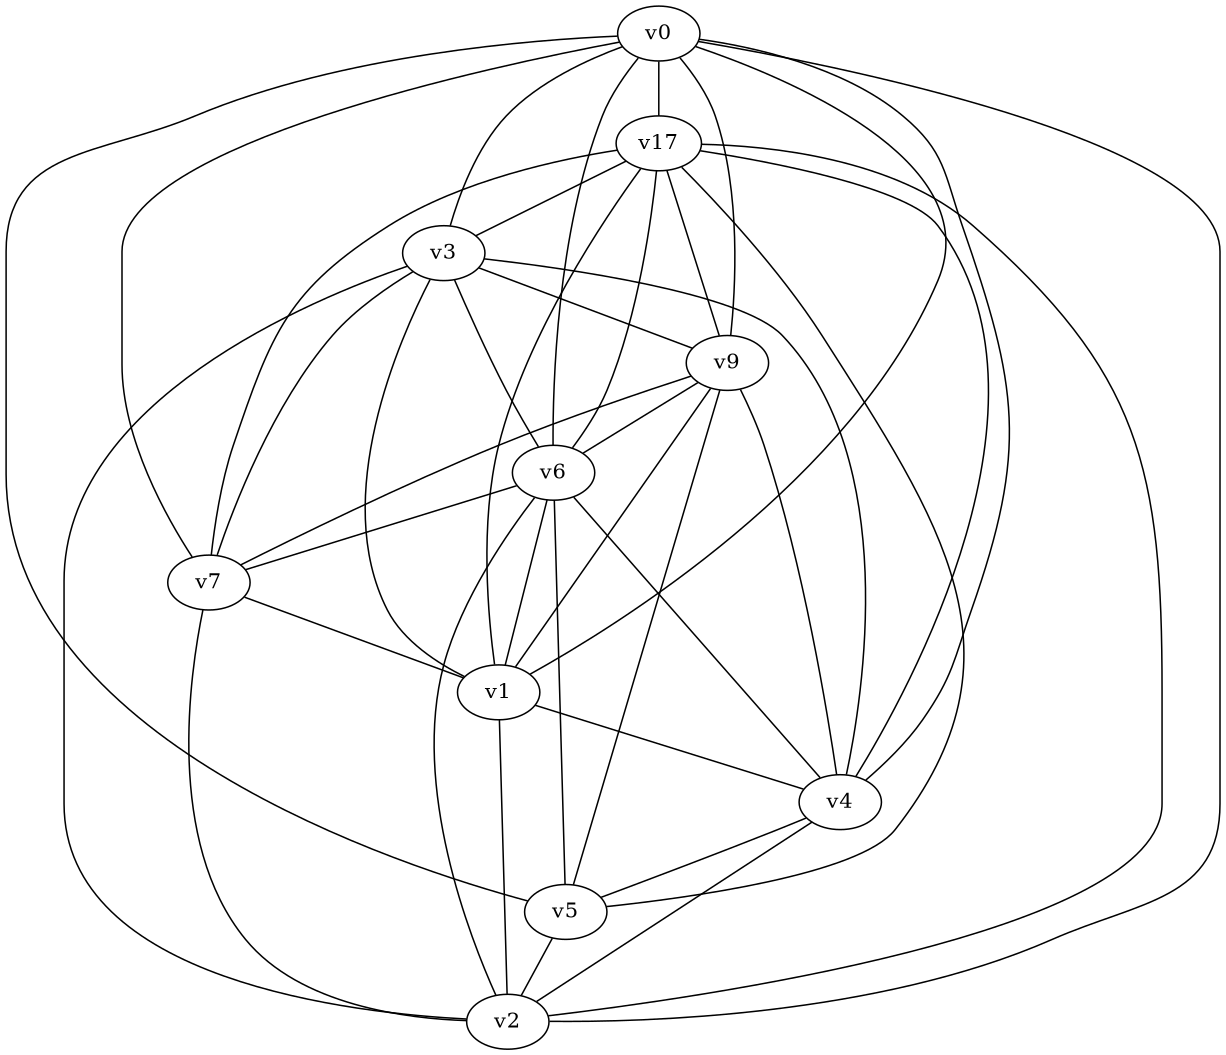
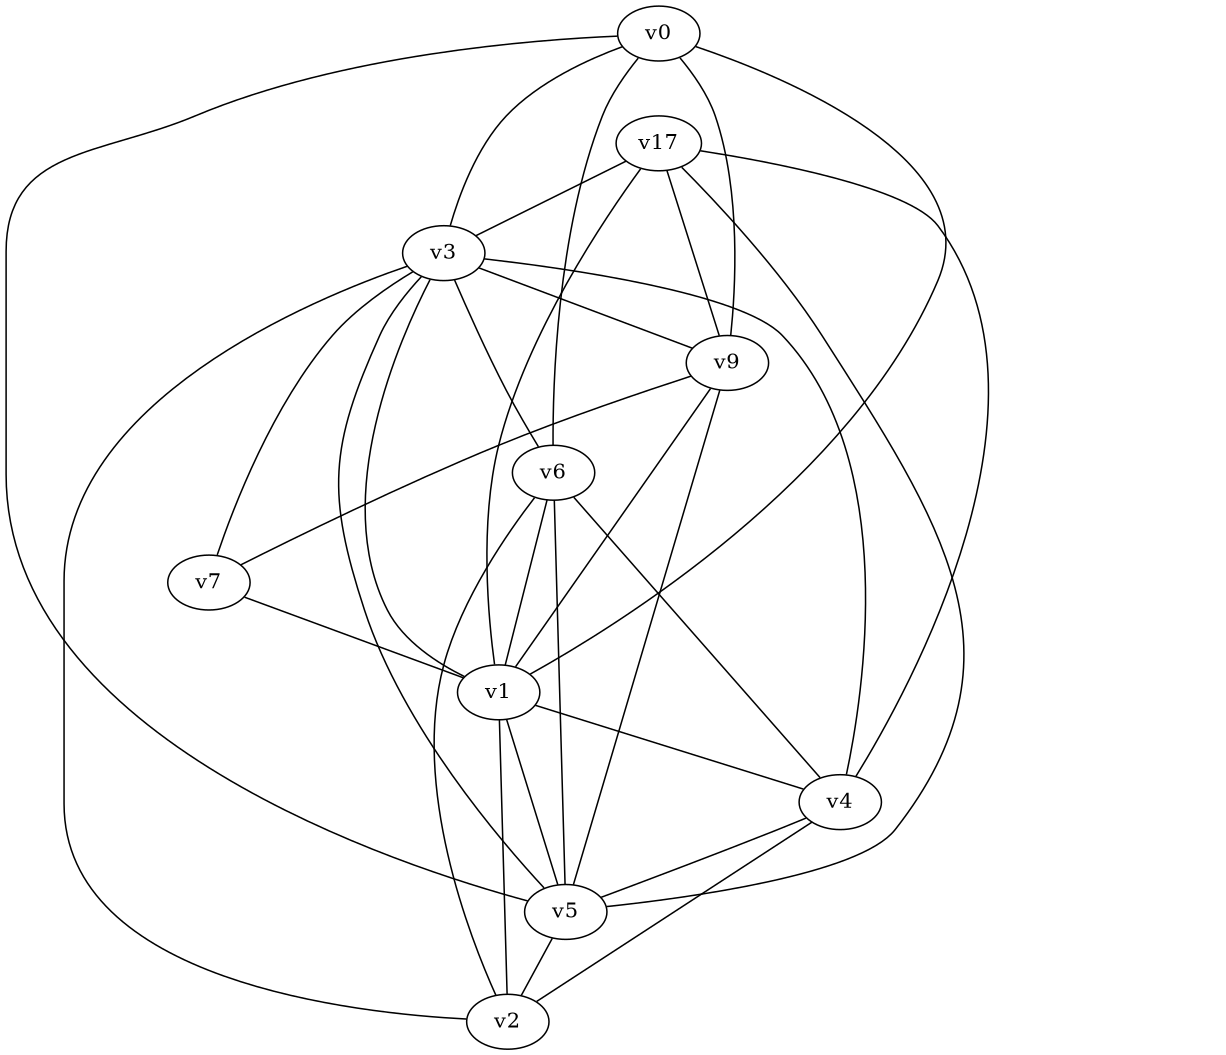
(659, 89) -> none
(200, 168) -> none
(330, 269) -> none
(631, 315) -> none
(998, 346) -> none
(641, 418) -> none
(381, 528) -> none
(800, 579) -> none
none -> (361, 599)
(1220, 610) -> none
(1162, 677) -> none
none -> (532, 802)
(219, 897) -> none
